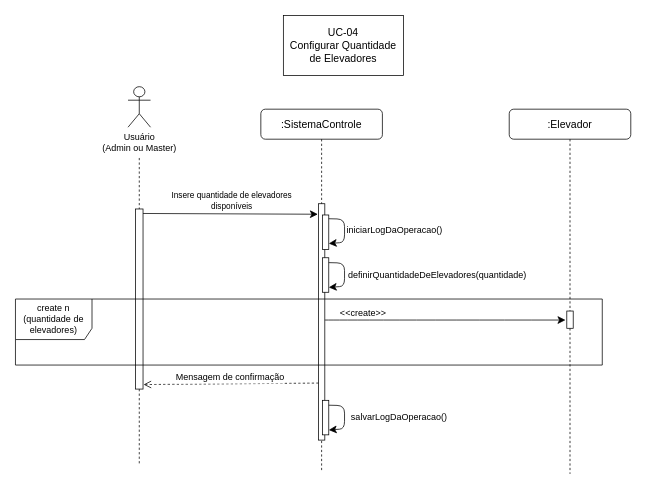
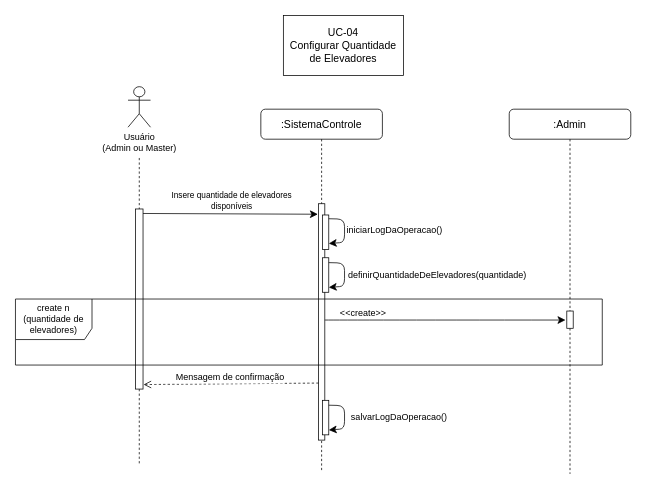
(570, 124) -> (570, 124)
